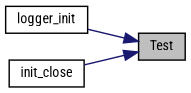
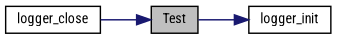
(106, 34) -> (216, 20)
(47, 74) -> (53, 20)
